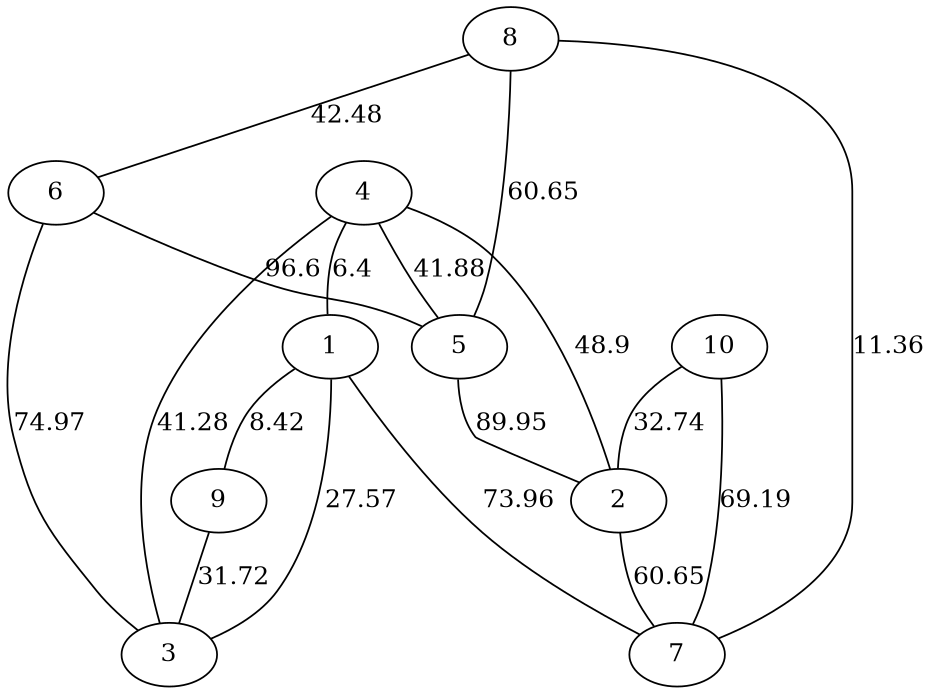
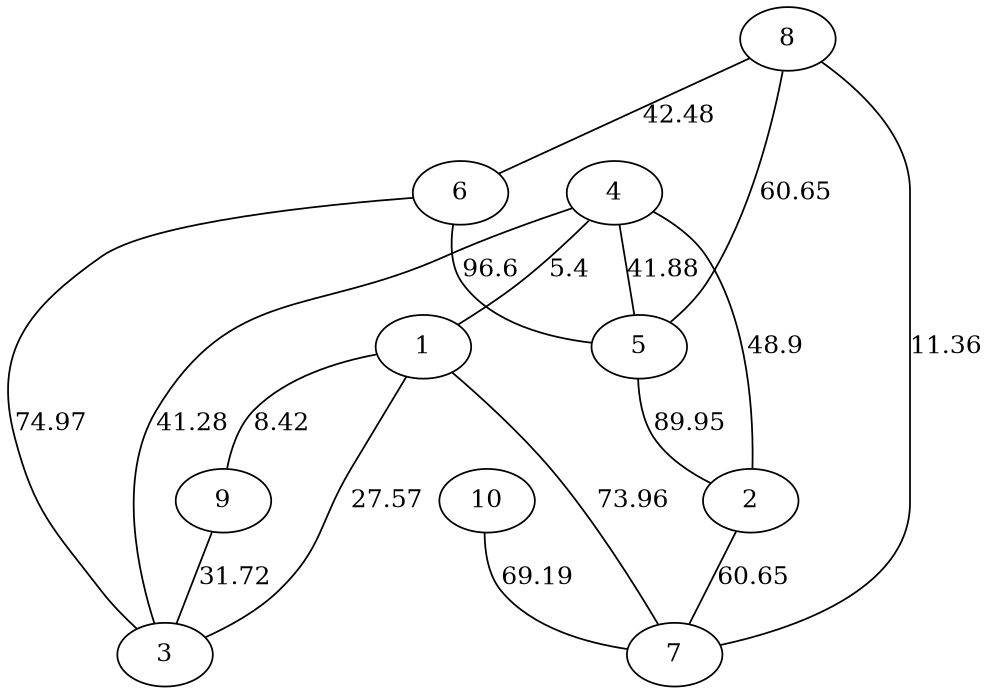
(352, 270) -> (569, 270)
(635, 408) -> none
